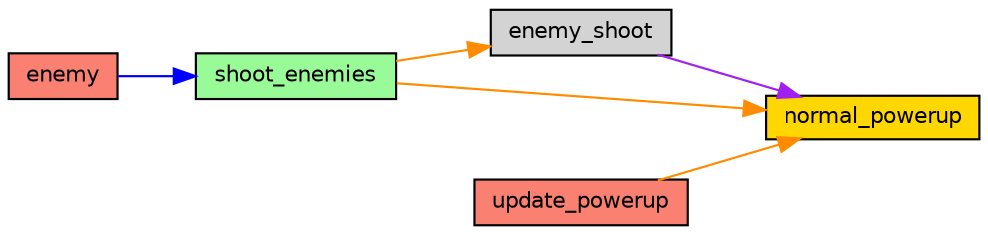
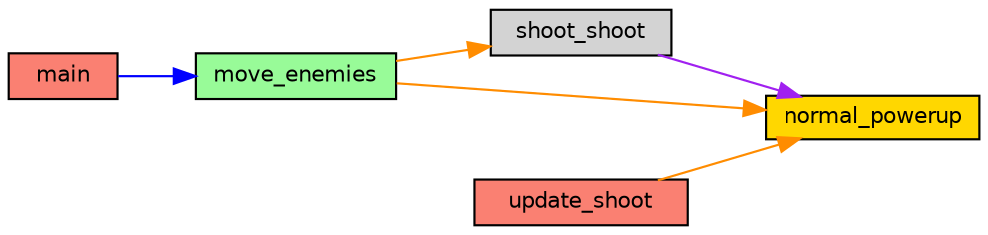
(581, 33) -> (581, 33)
(63, 76) -> (63, 76)
(296, 76) -> (296, 76)
(581, 202) -> (581, 202)
